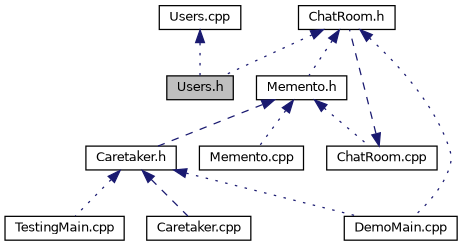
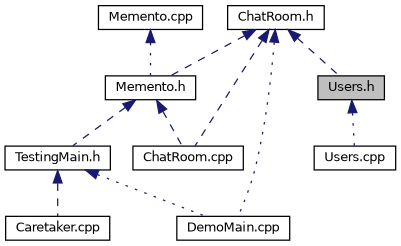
(268, 55) -> (318, 57)
(321, 58) -> (208, 56)
(200, 59) -> (353, 129)
(363, 82) -> (229, 93)
(346, 127) -> (172, 129)
(273, 128) -> (150, 59)
(131, 158) -> (58, 158)
(65, 228) -> none
